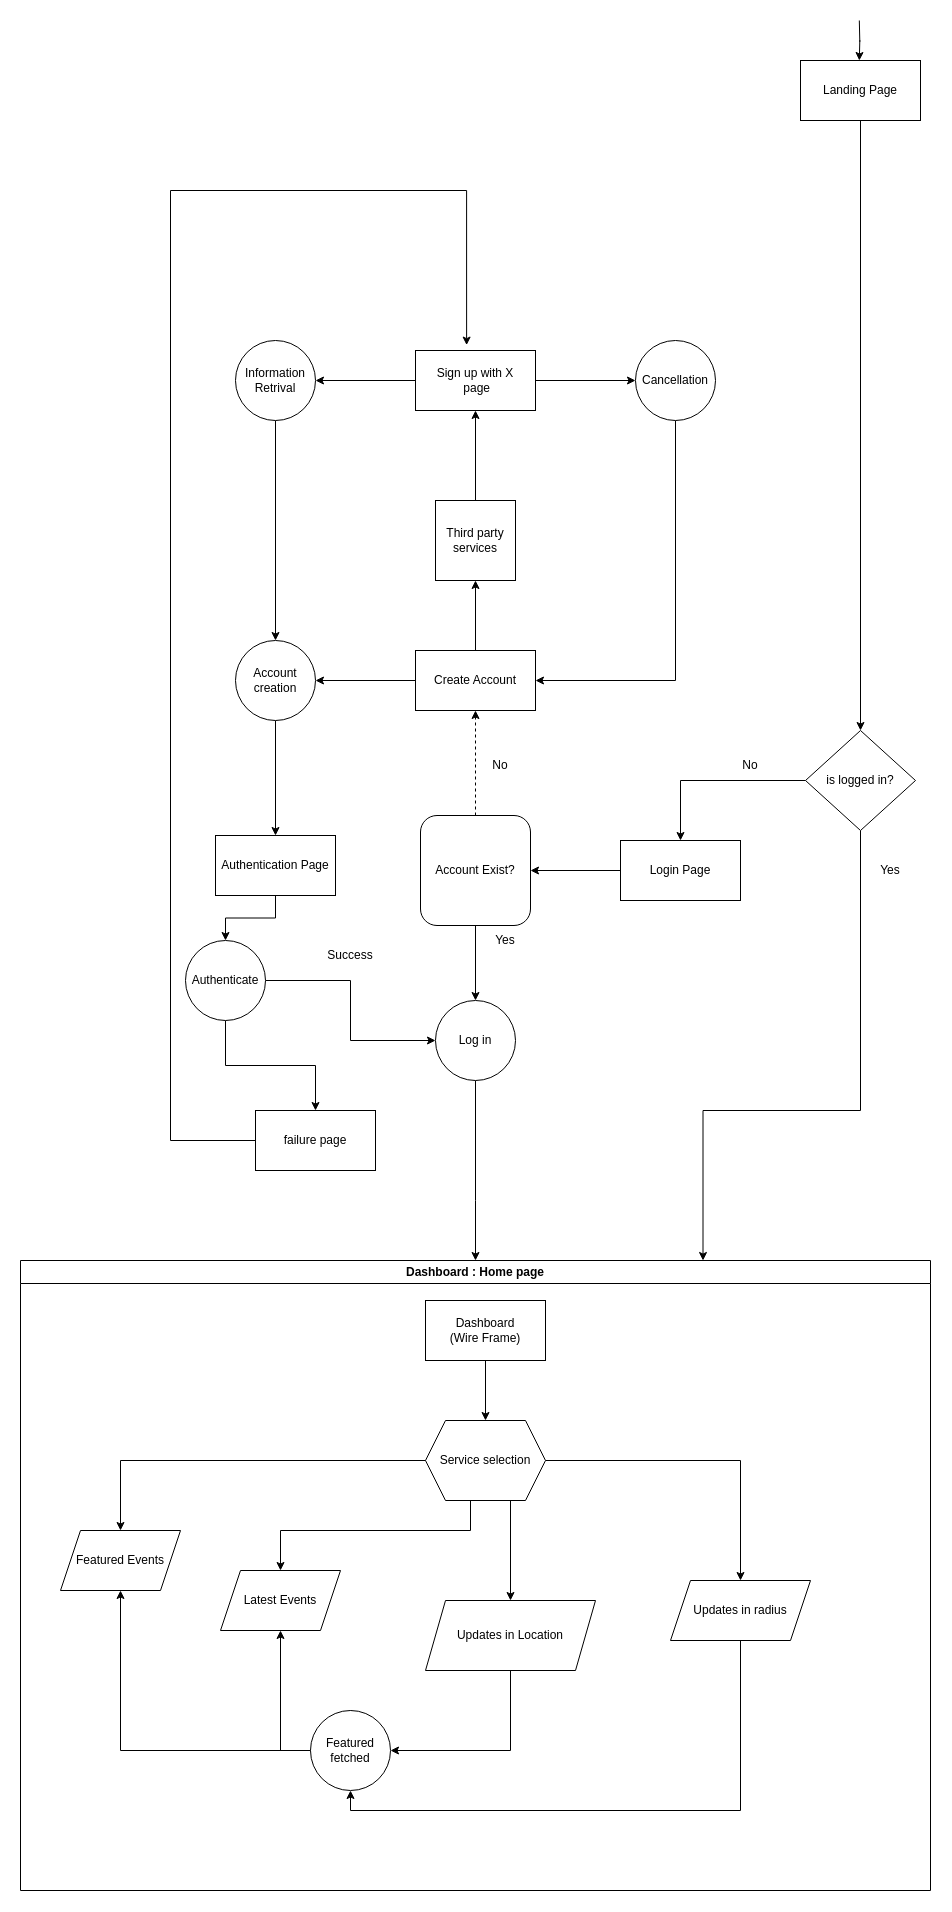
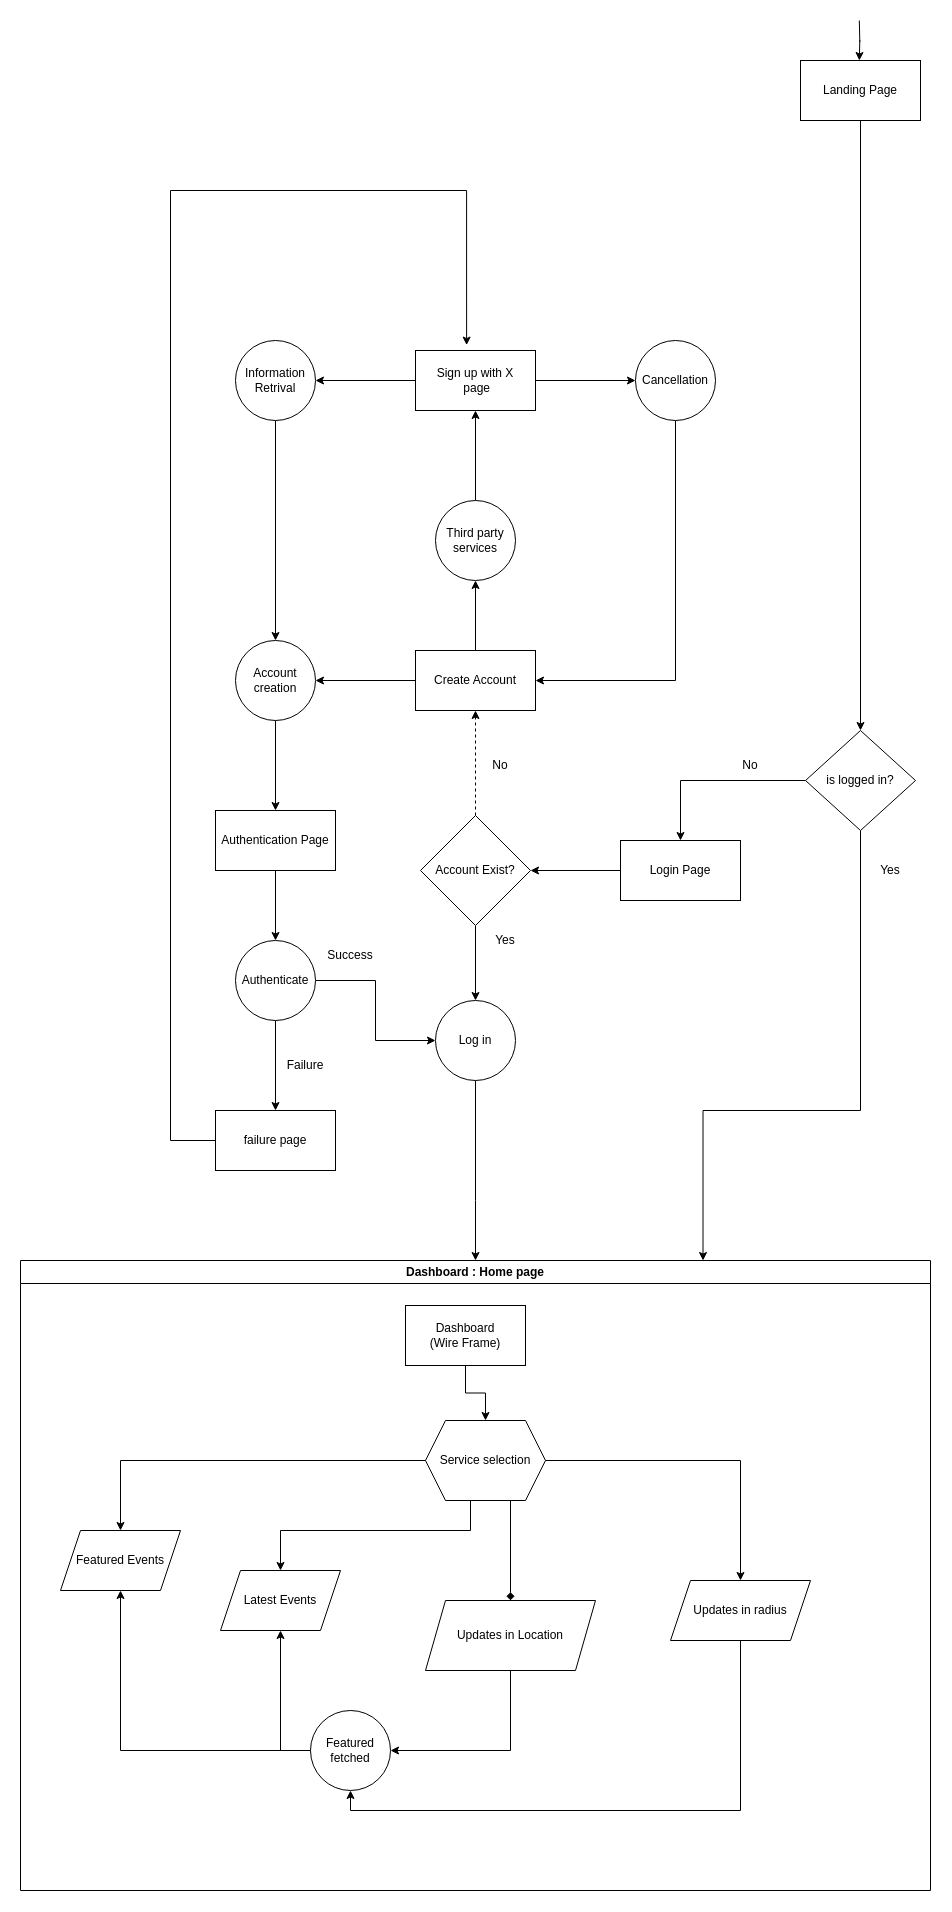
(476, 541) -> (476, 541)
(276, 866) -> (276, 841)
(476, 871) -> (476, 871)
(226, 981) -> (276, 981)
none -> (306, 1066)
(316, 1141) -> (276, 1141)
(486, 1331) -> (466, 1336)
(511, 1592) -> (511, 1592)
